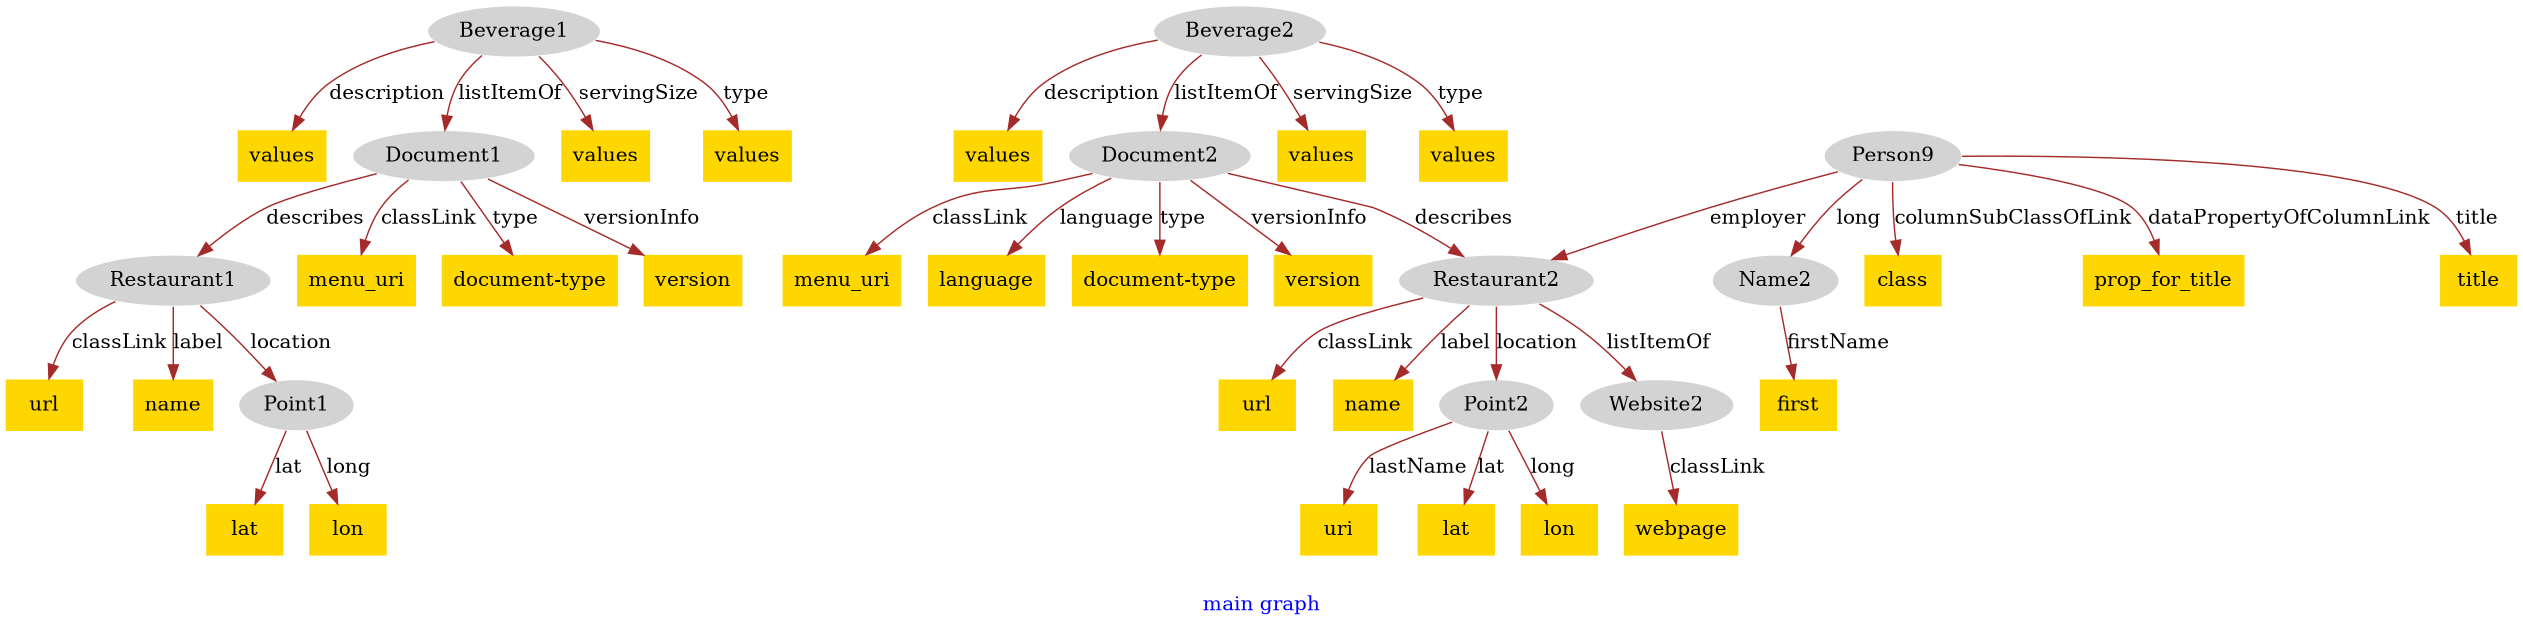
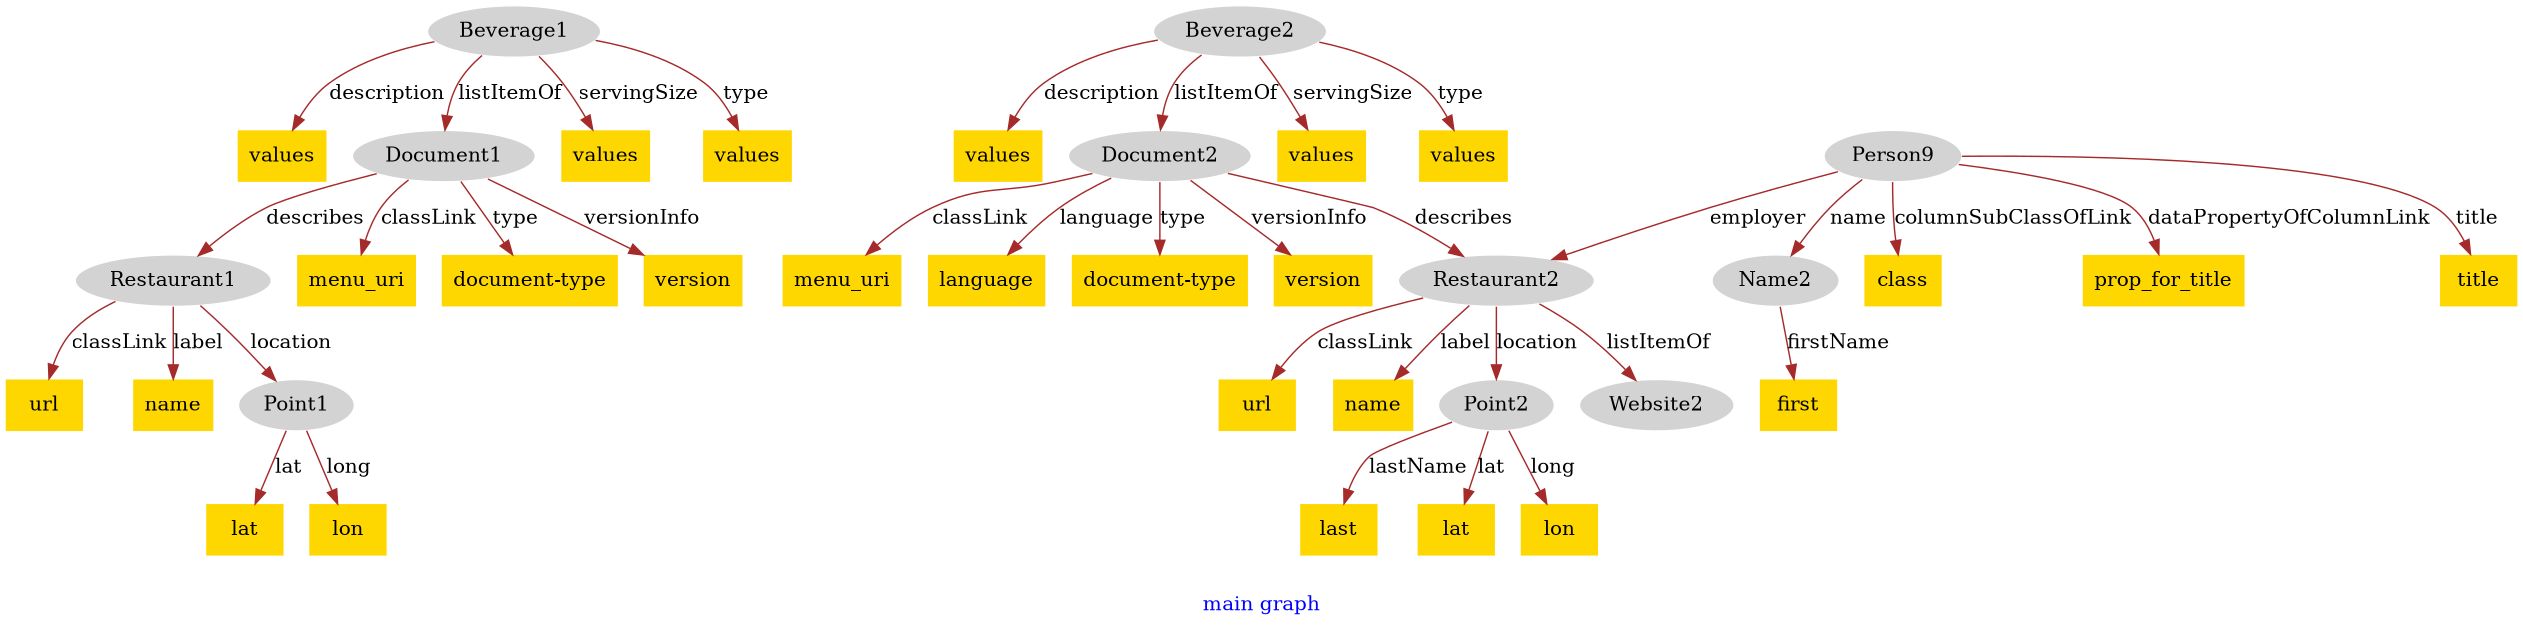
(1859, 218) -> (1859, 218)
(1339, 530) -> (1339, 530)
(1681, 530) -> none
